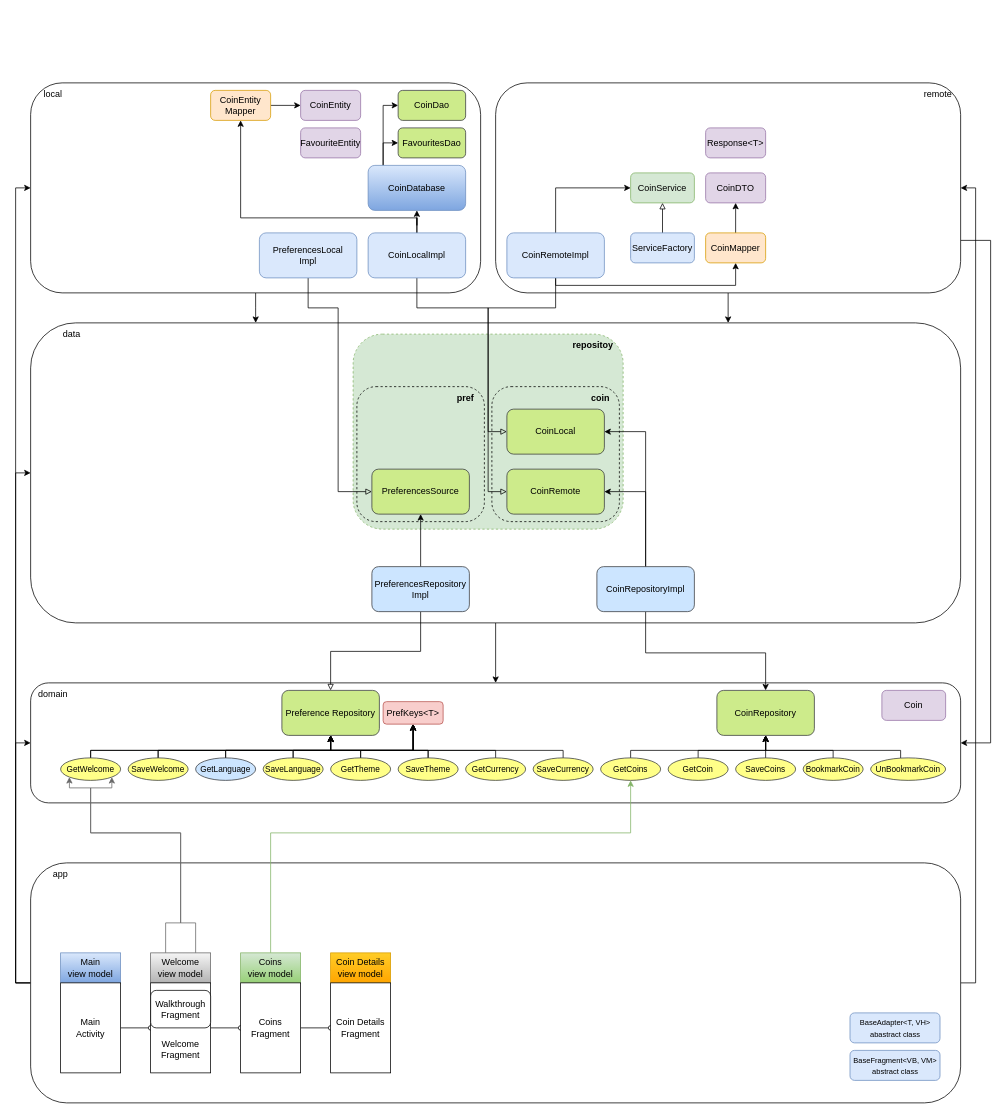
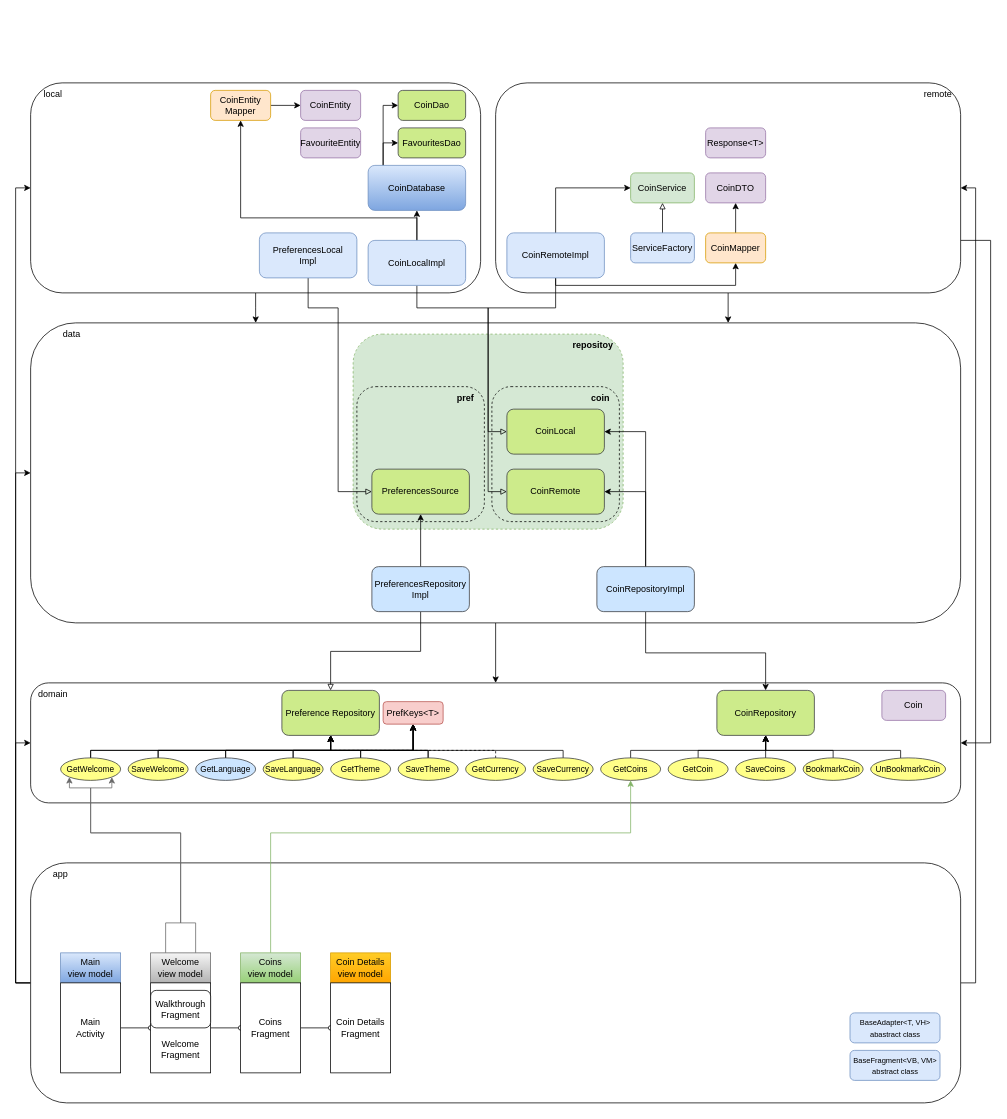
(417, 255) -> (417, 263)
(495, 755) -> (495, 755)
